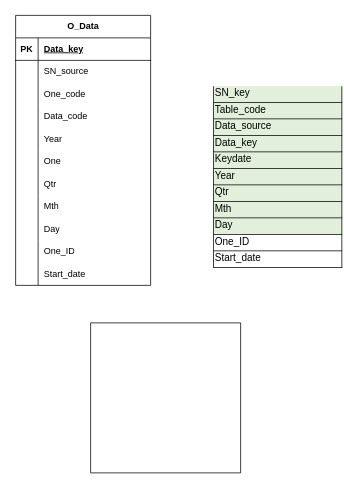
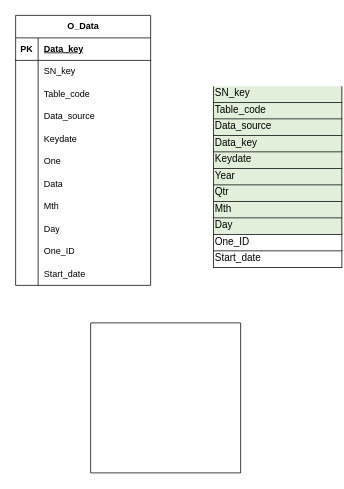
(67, 72) -> (59, 72)
(64, 94) -> (68, 94)
(67, 117) -> (72, 117)
(54, 139) -> (62, 139)
(51, 184) -> (54, 184)
